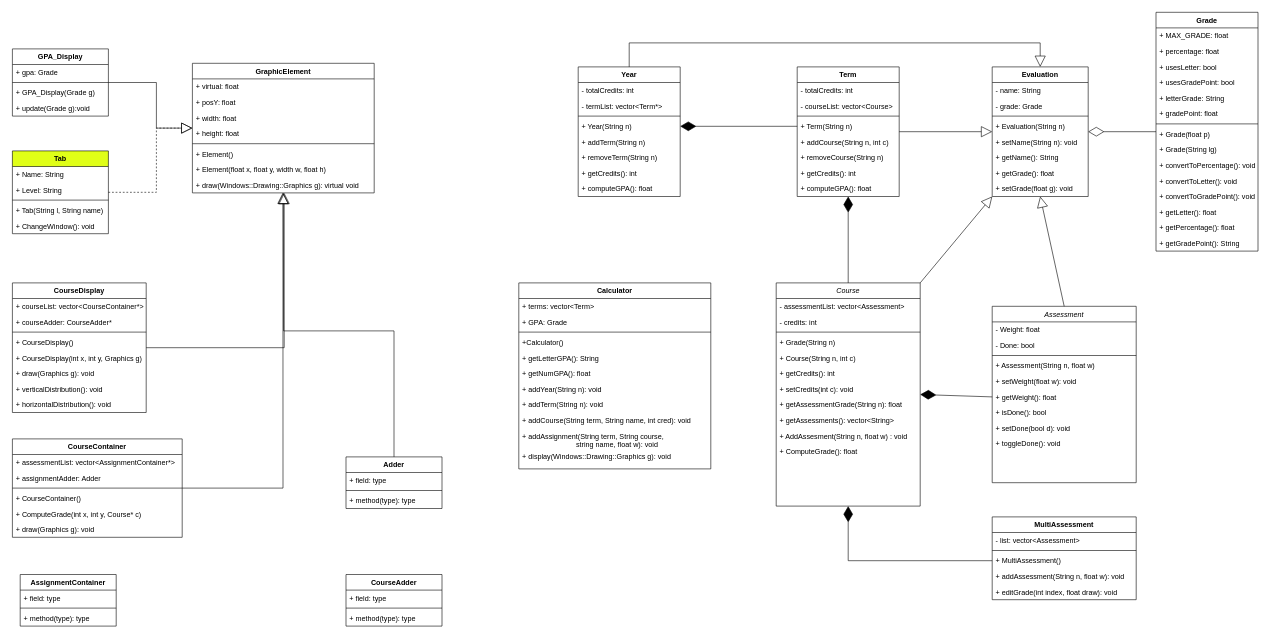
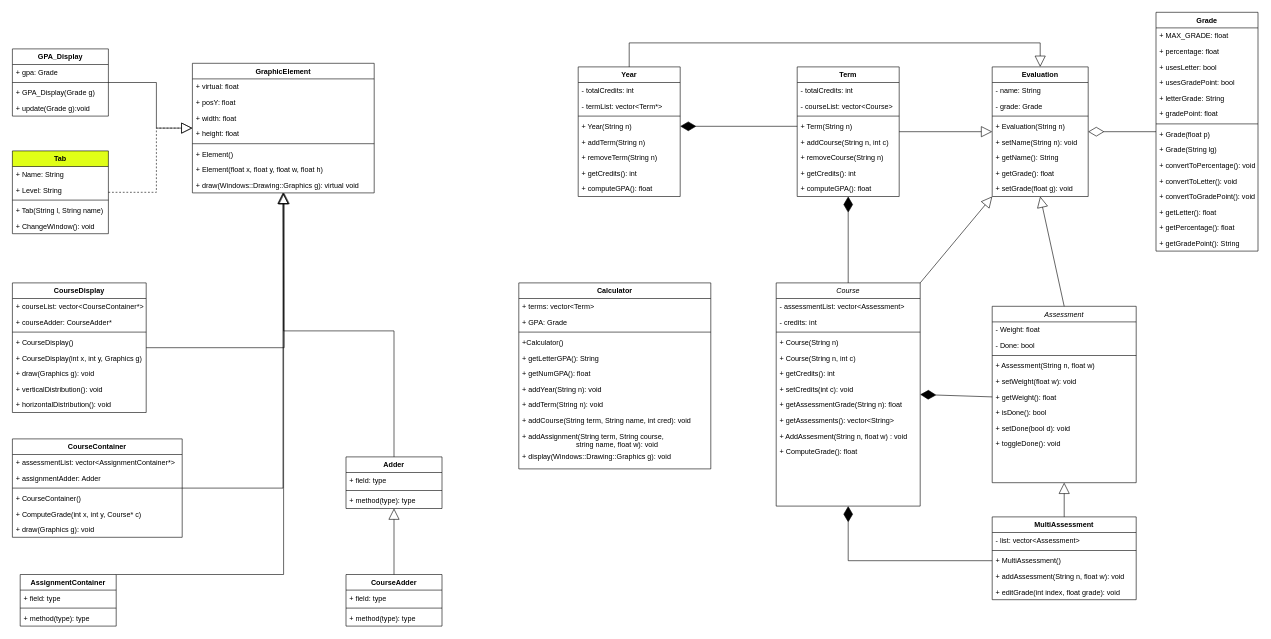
(271, 170) -> (271, 170)
(811, 343) -> (813, 343)
none -> (1064, 506)
none -> (394, 520)
none -> (284, 544)
(1066, 592) -> (1068, 592)
